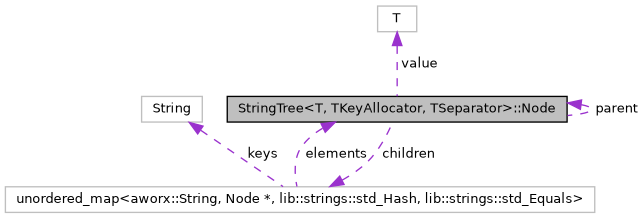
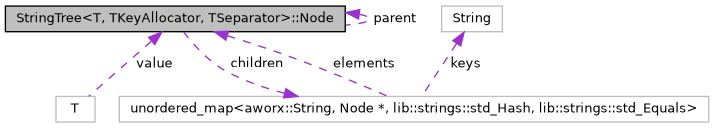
(397, 71) -> (120, 69)
